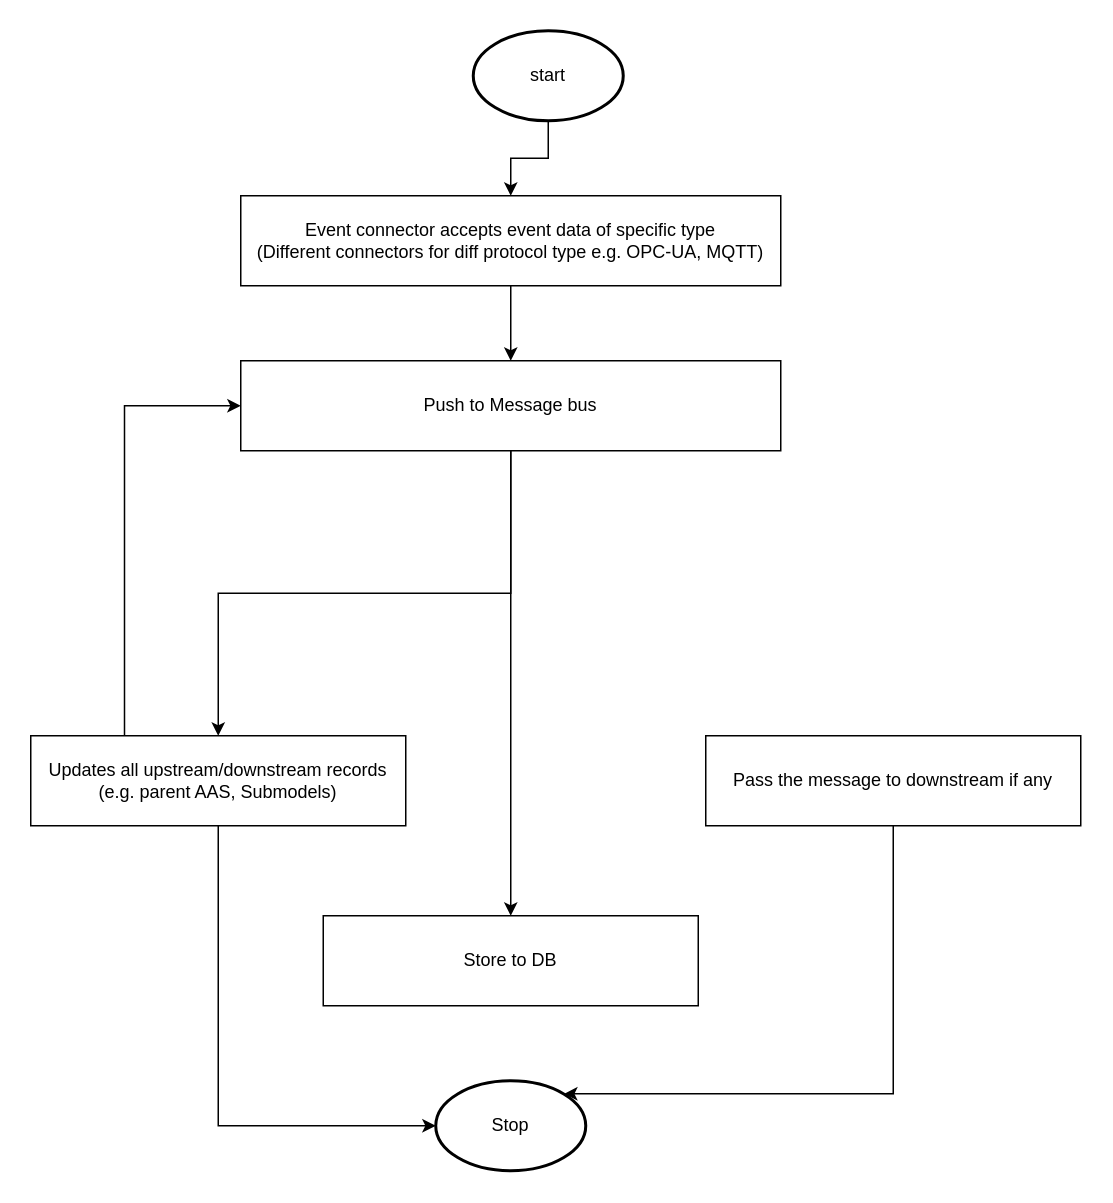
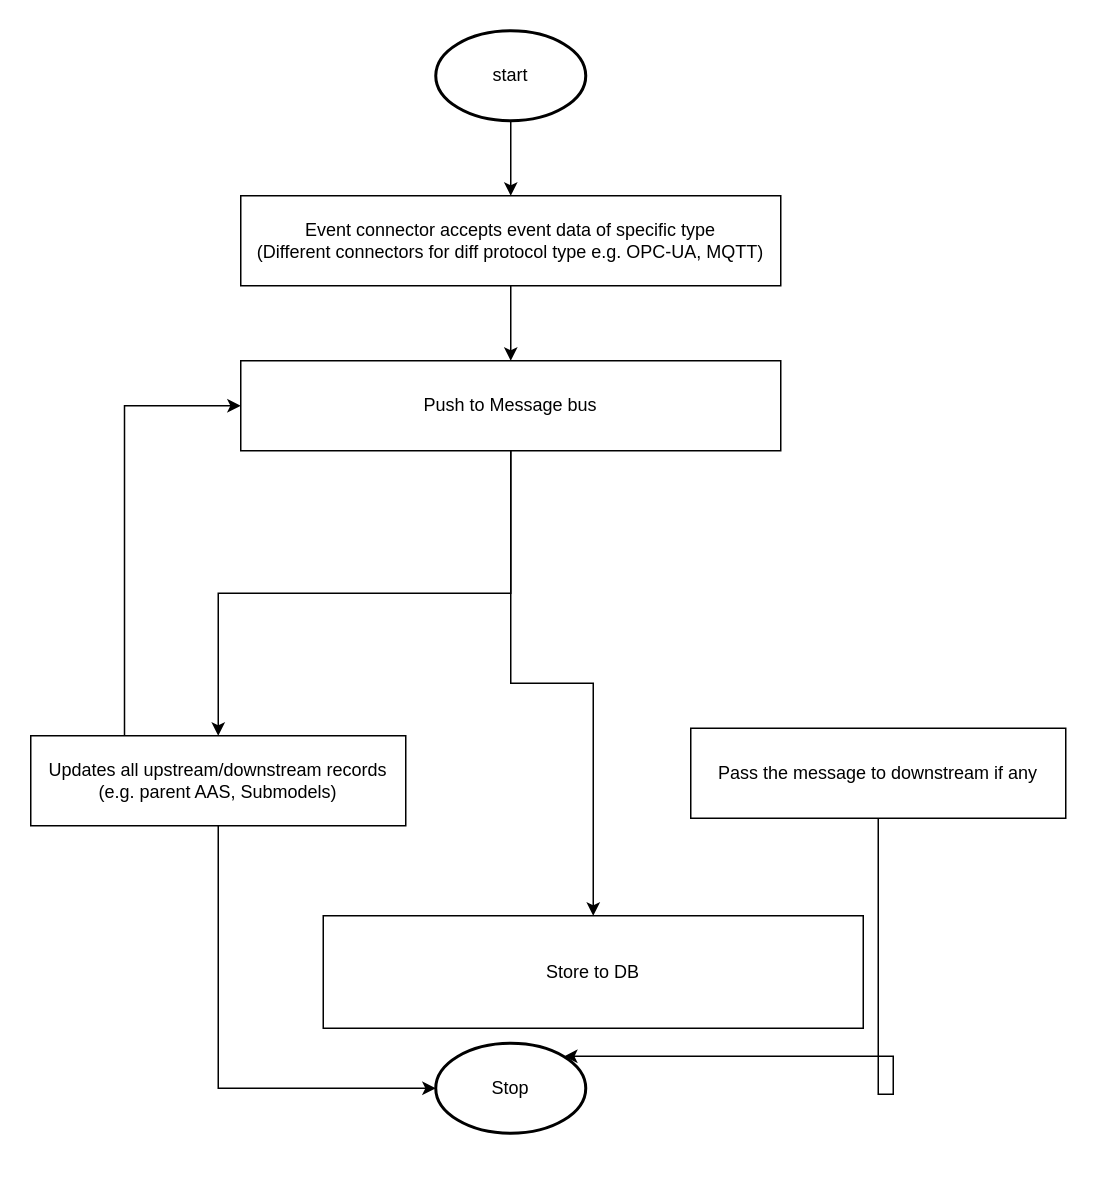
(548, 76) -> (511, 76)
(893, 781) -> (878, 773)
(511, 961) -> (593, 972)
(511, 1126) -> (511, 1088)
